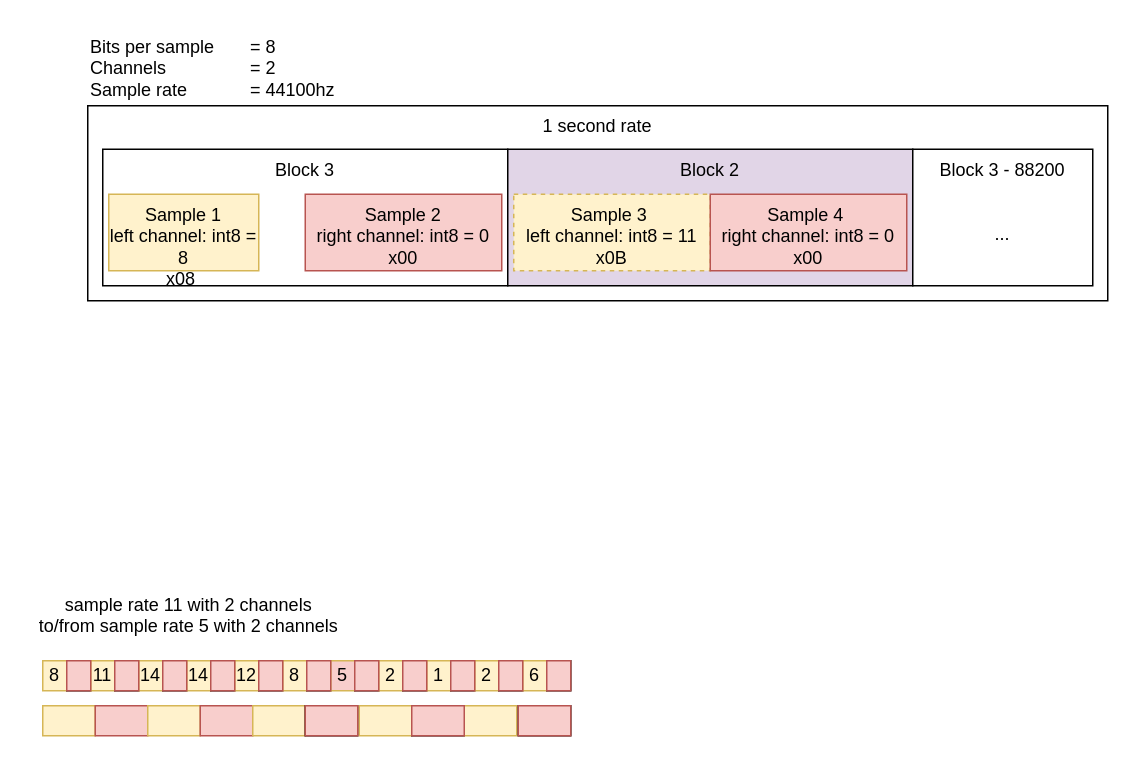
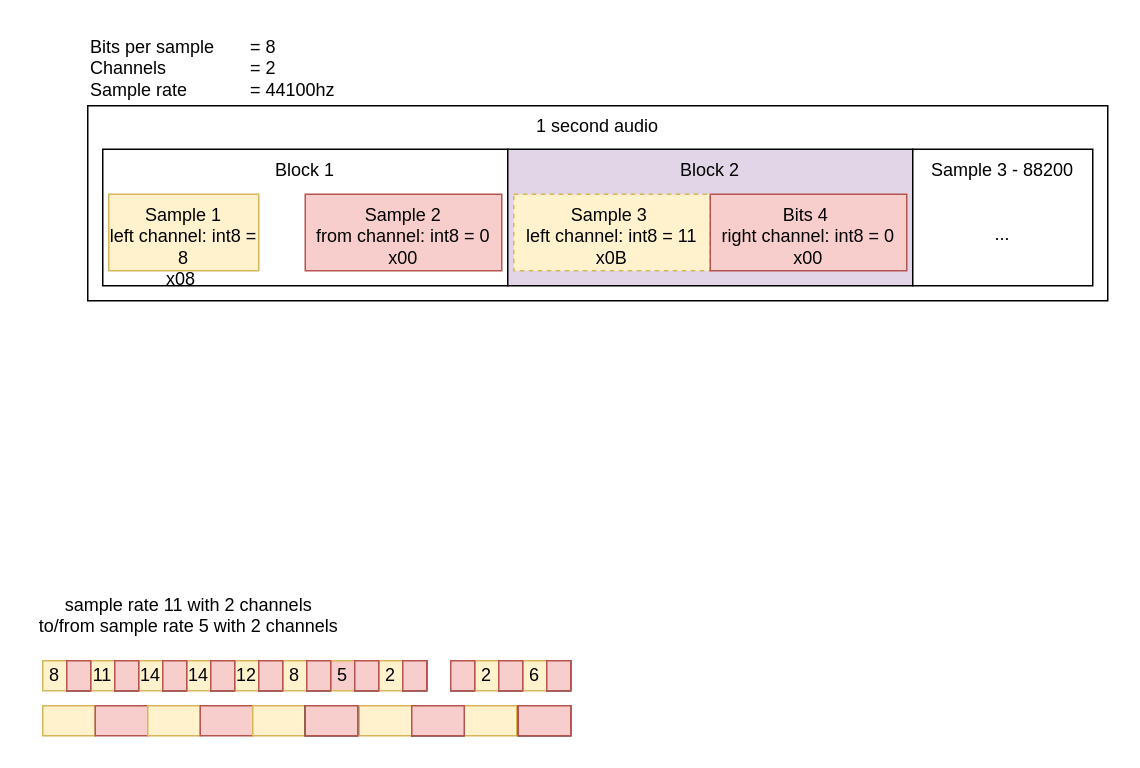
(598, 127) -> (598, 127)
(305, 171) -> (305, 171)
(1003, 181) -> (1003, 181)
(404, 248) -> (404, 237)
(809, 248) -> (809, 248)
(439, 676) -> none
